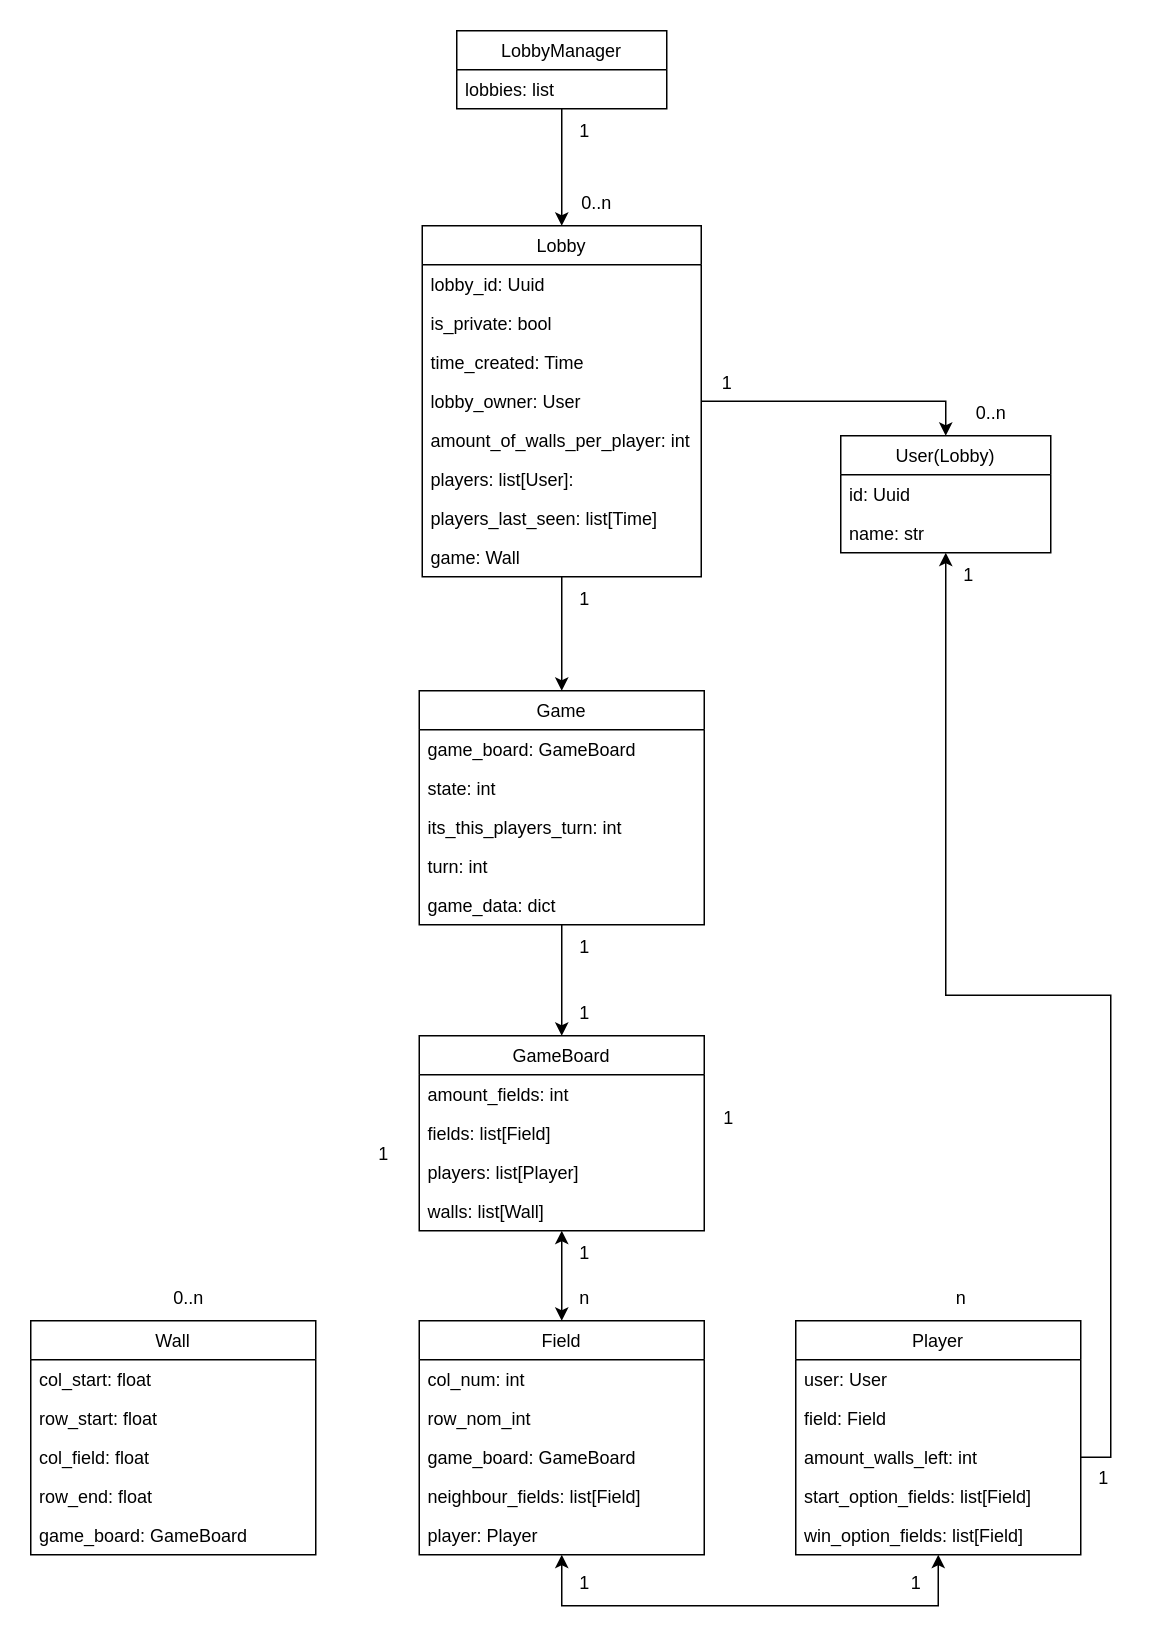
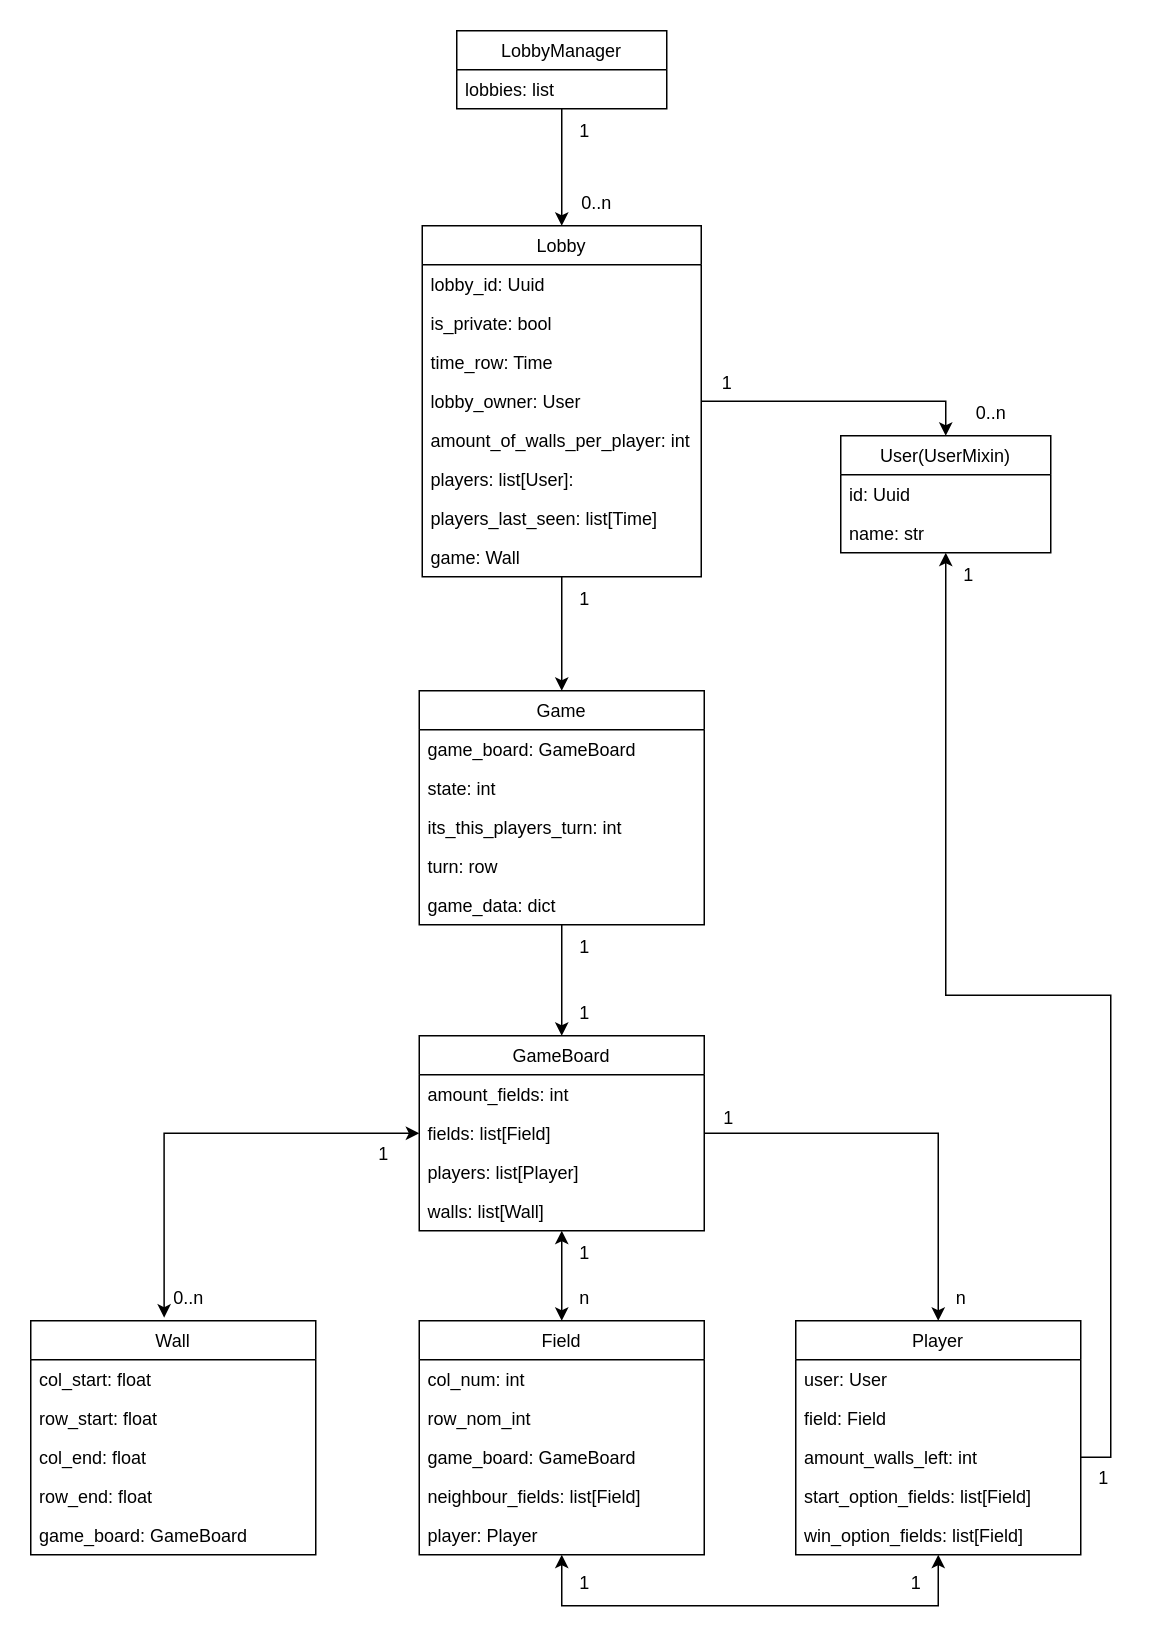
(512, 363) -> (492, 363)
(945, 456) -> (945, 456)
(466, 867) -> (468, 867)
none -> (200, 1133)
none -> (909, 1133)
(106, 1458) -> (100, 1458)
